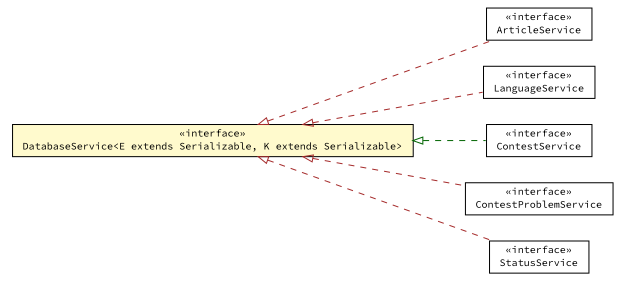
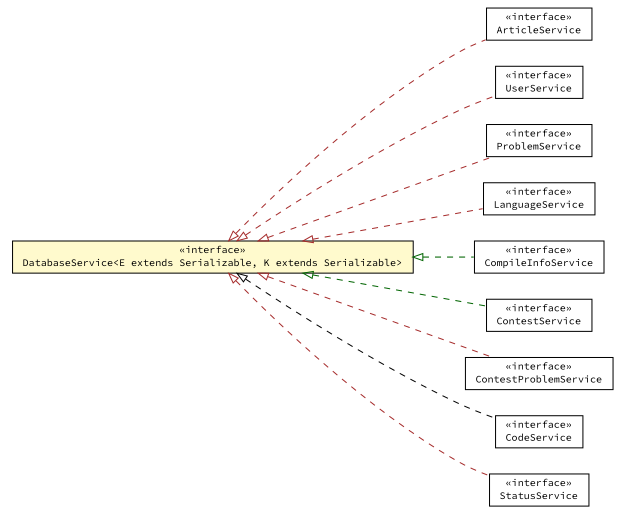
none -> (539, 82)
none -> (539, 141)
none -> (539, 257)
none -> (539, 432)
